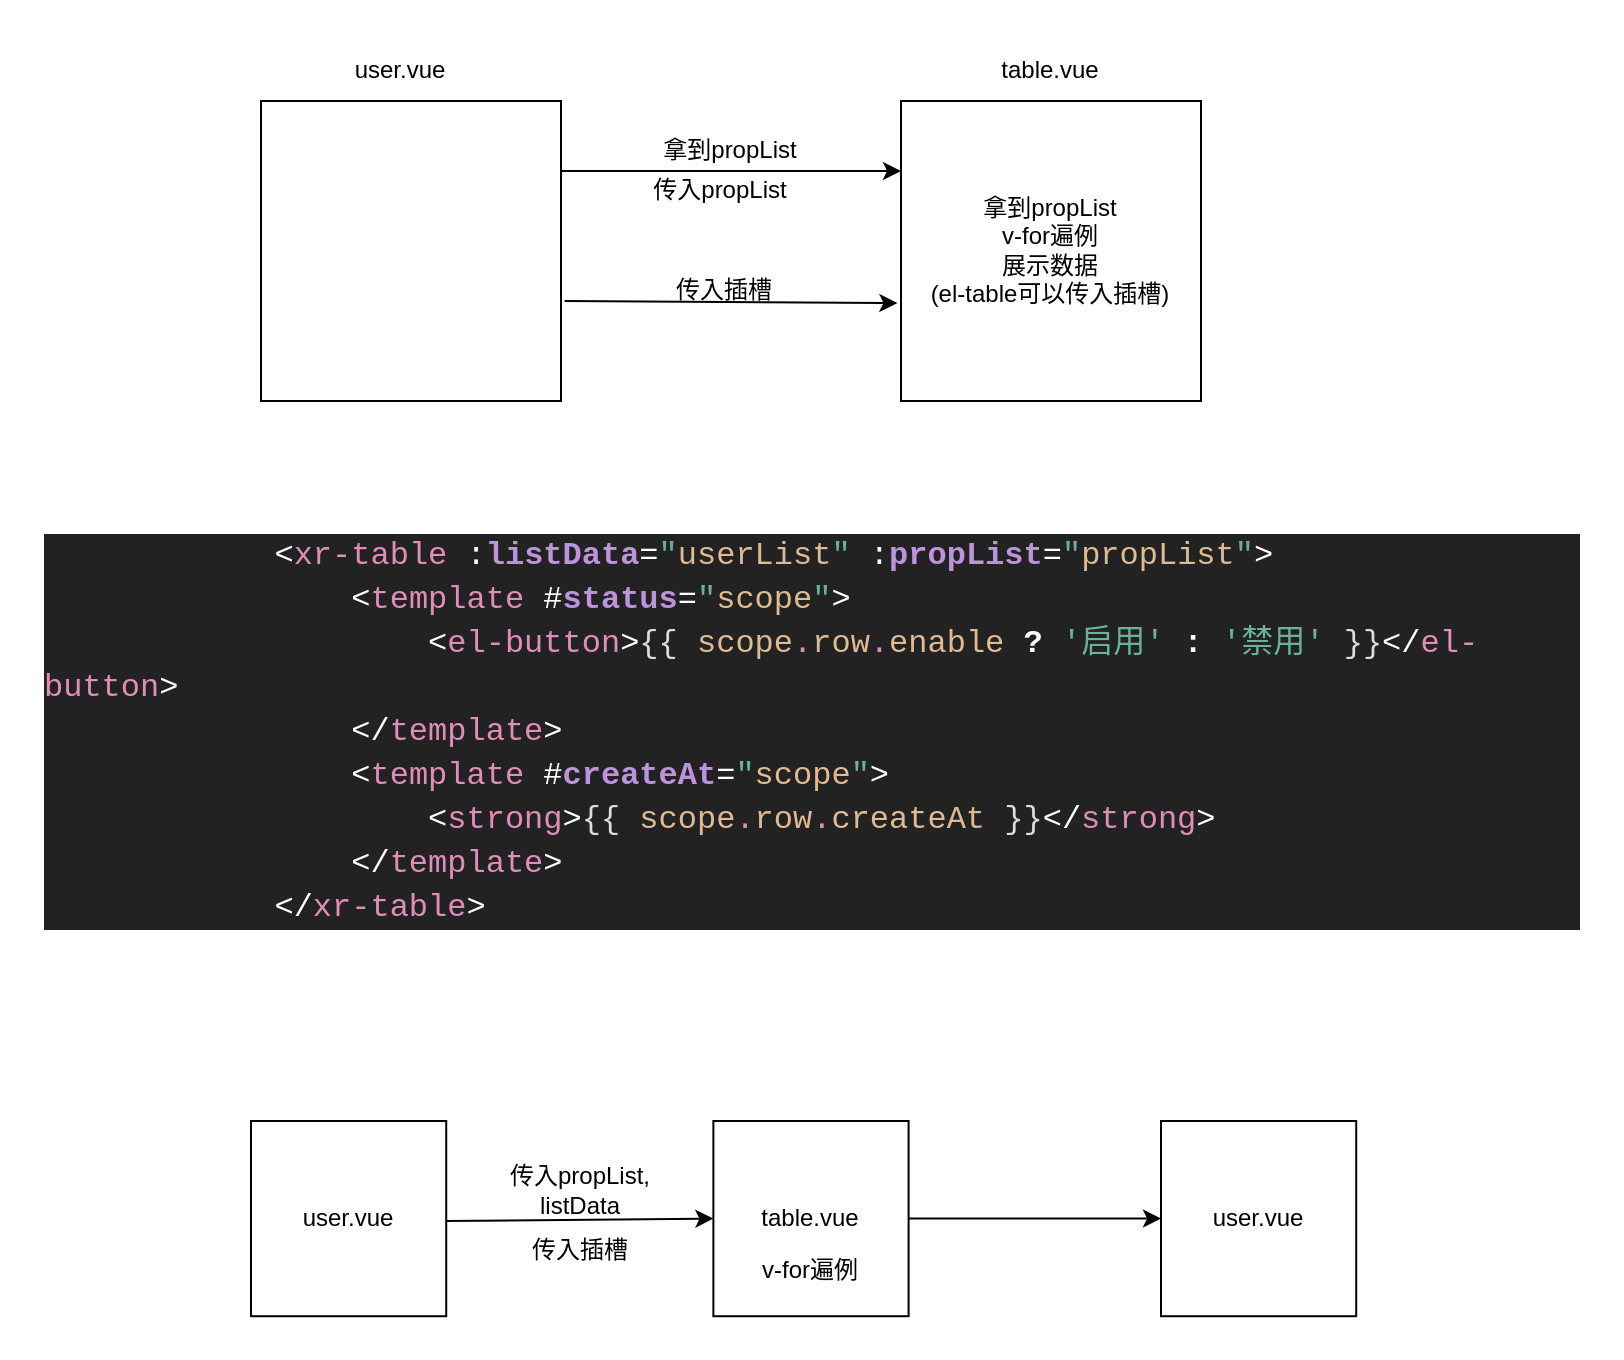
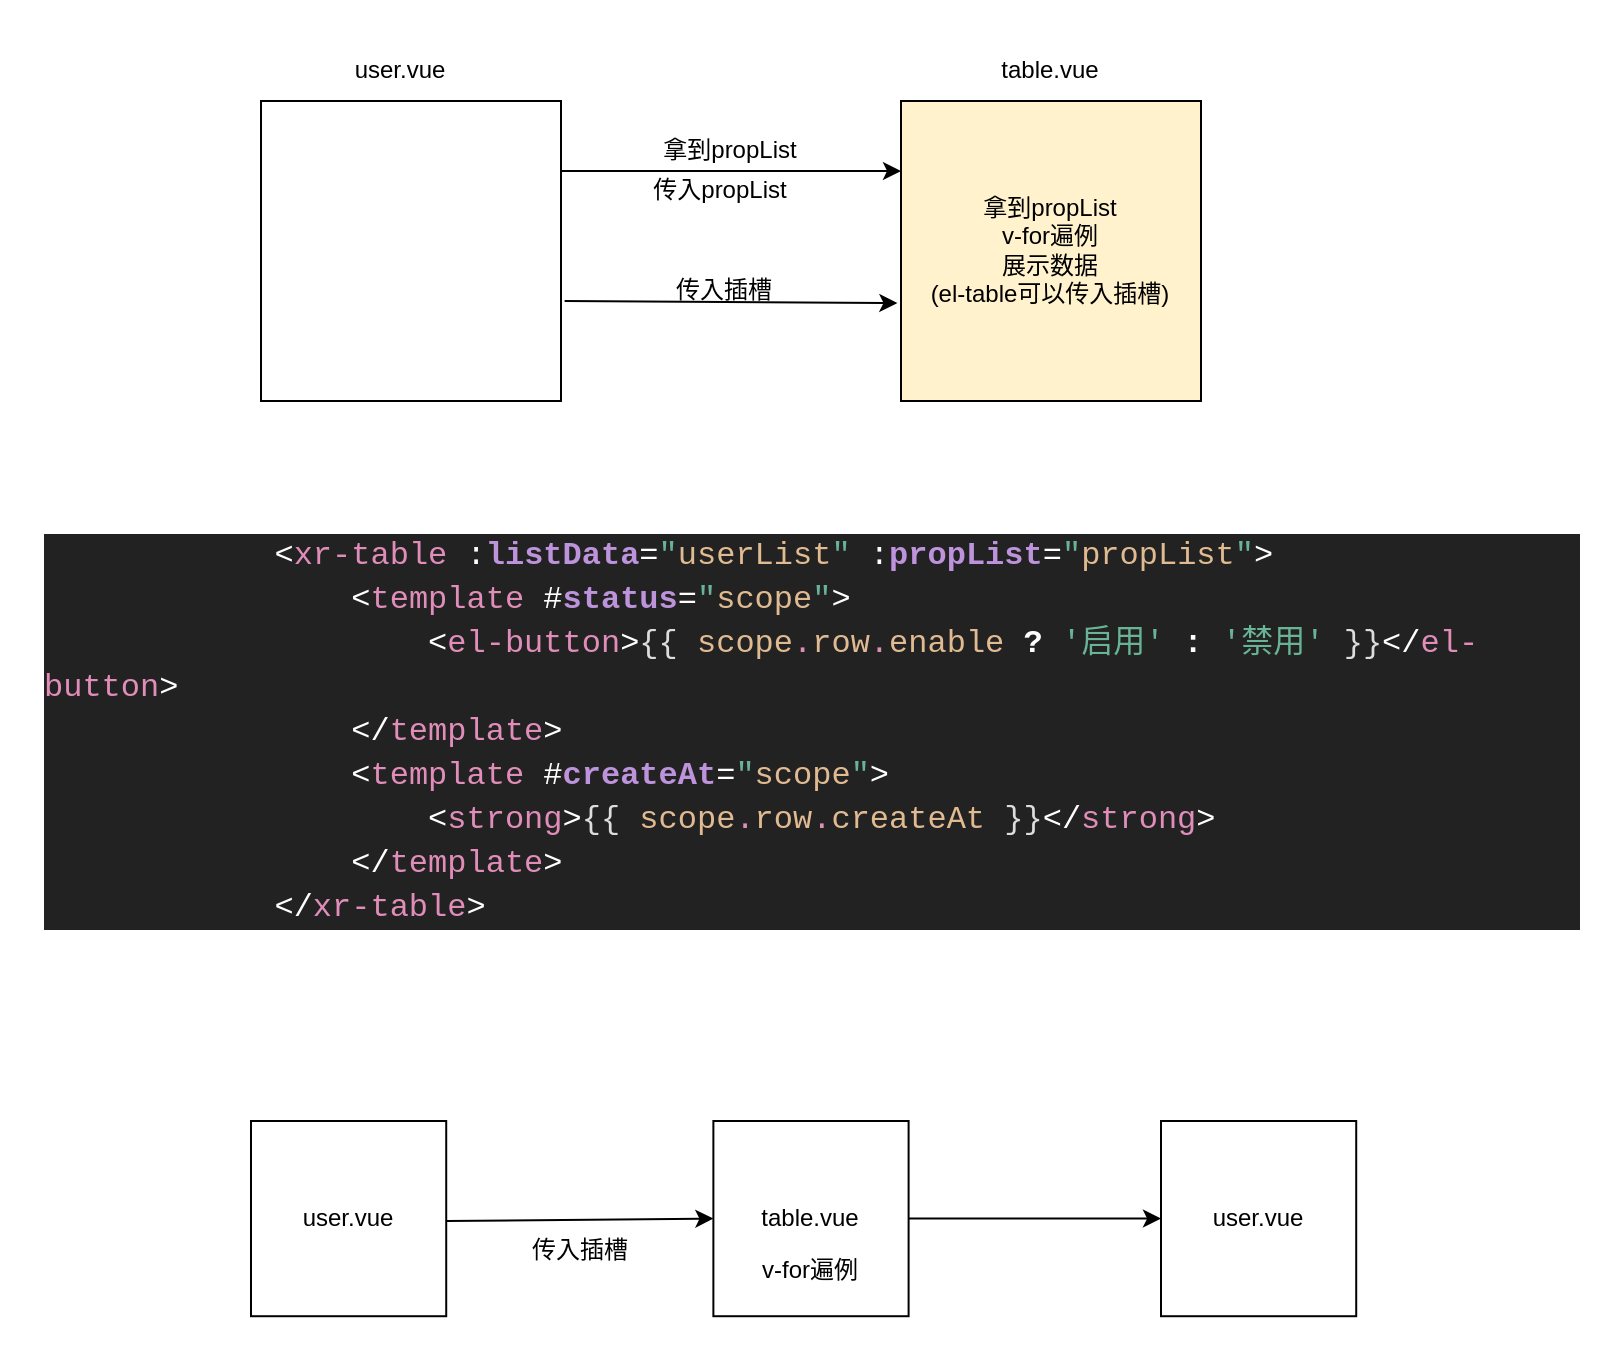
(1051, 251) -> (1051, 251)
(581, 1191) -> none
